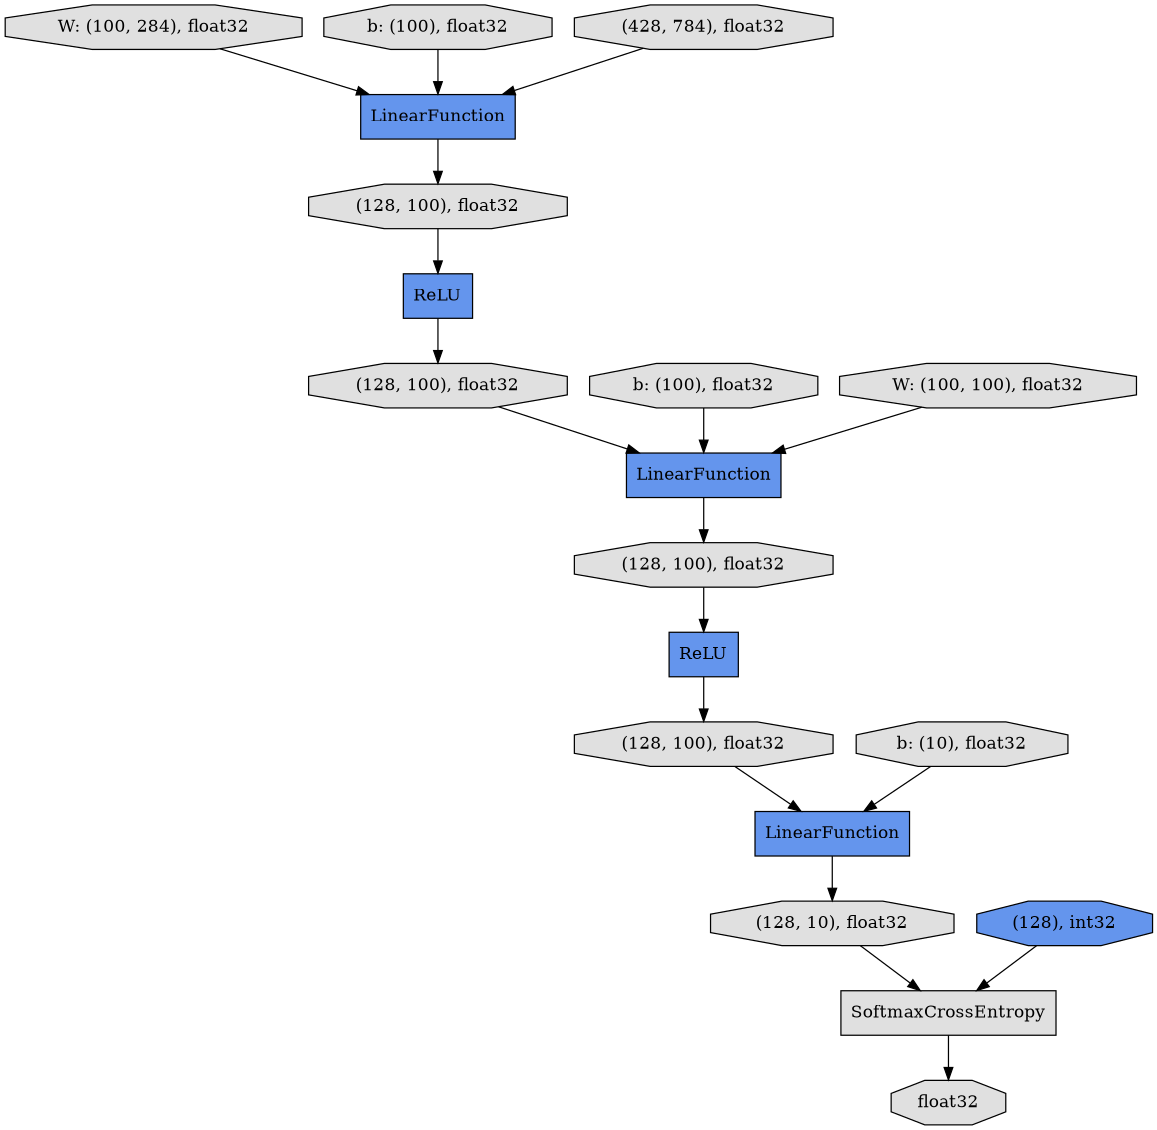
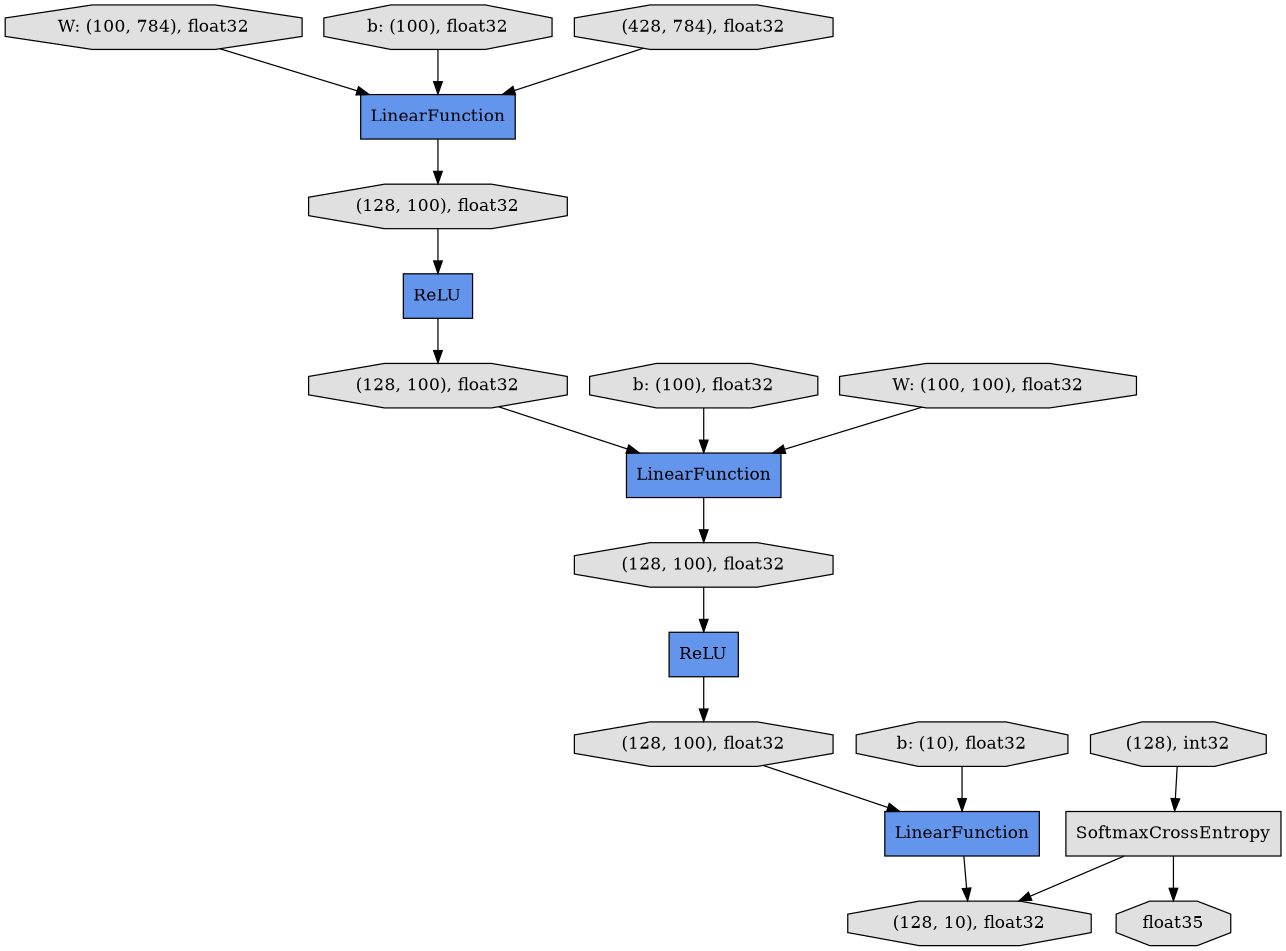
(154, 27) -> (154, 27)
(1065, 923) -> (1178, 744)
(885, 964) -> (1077, 876)
(948, 1103) -> (1173, 923)
